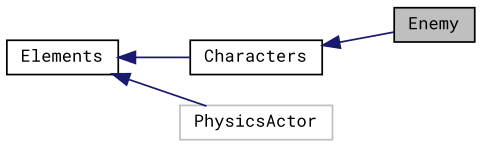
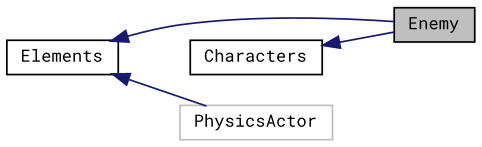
(163, 57) -> (260, 19)
